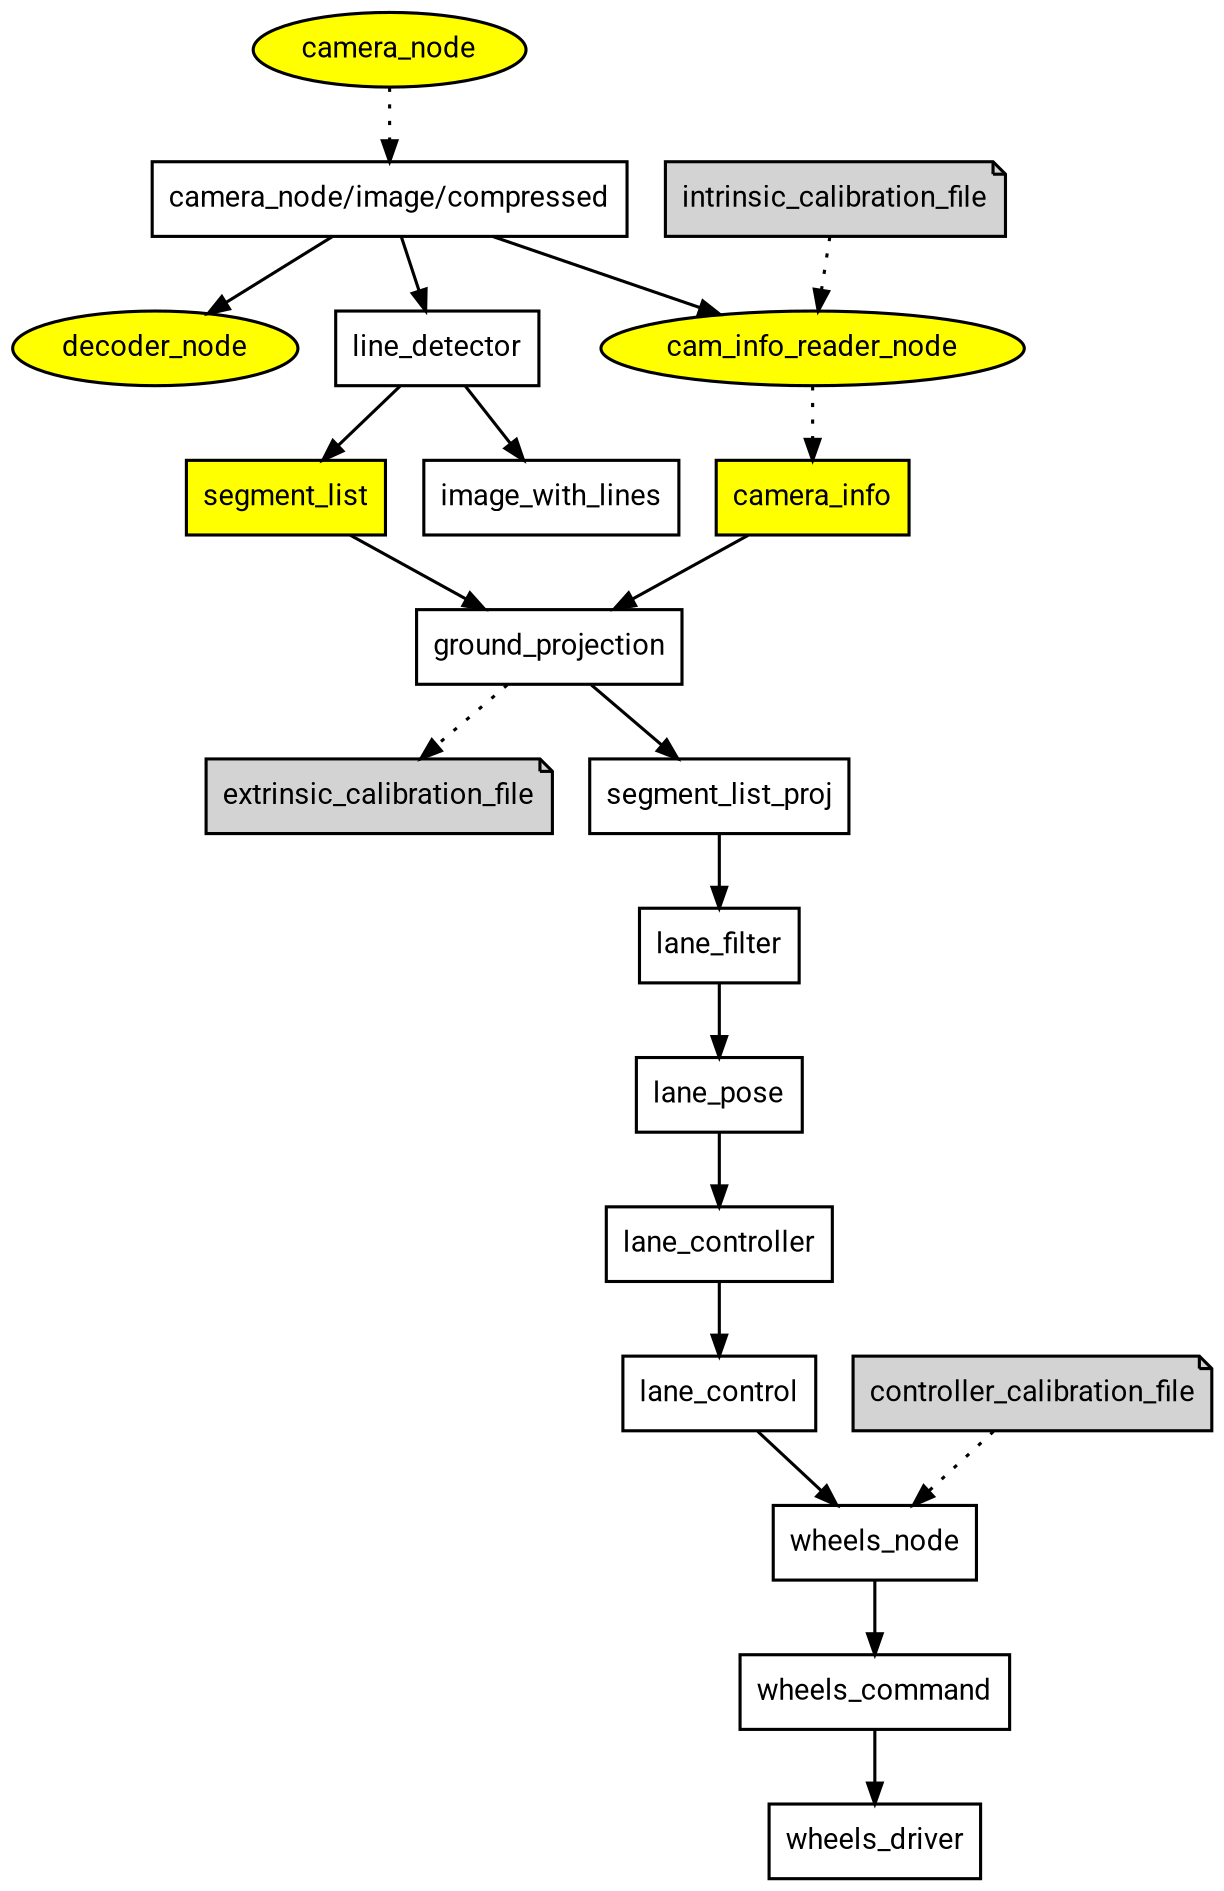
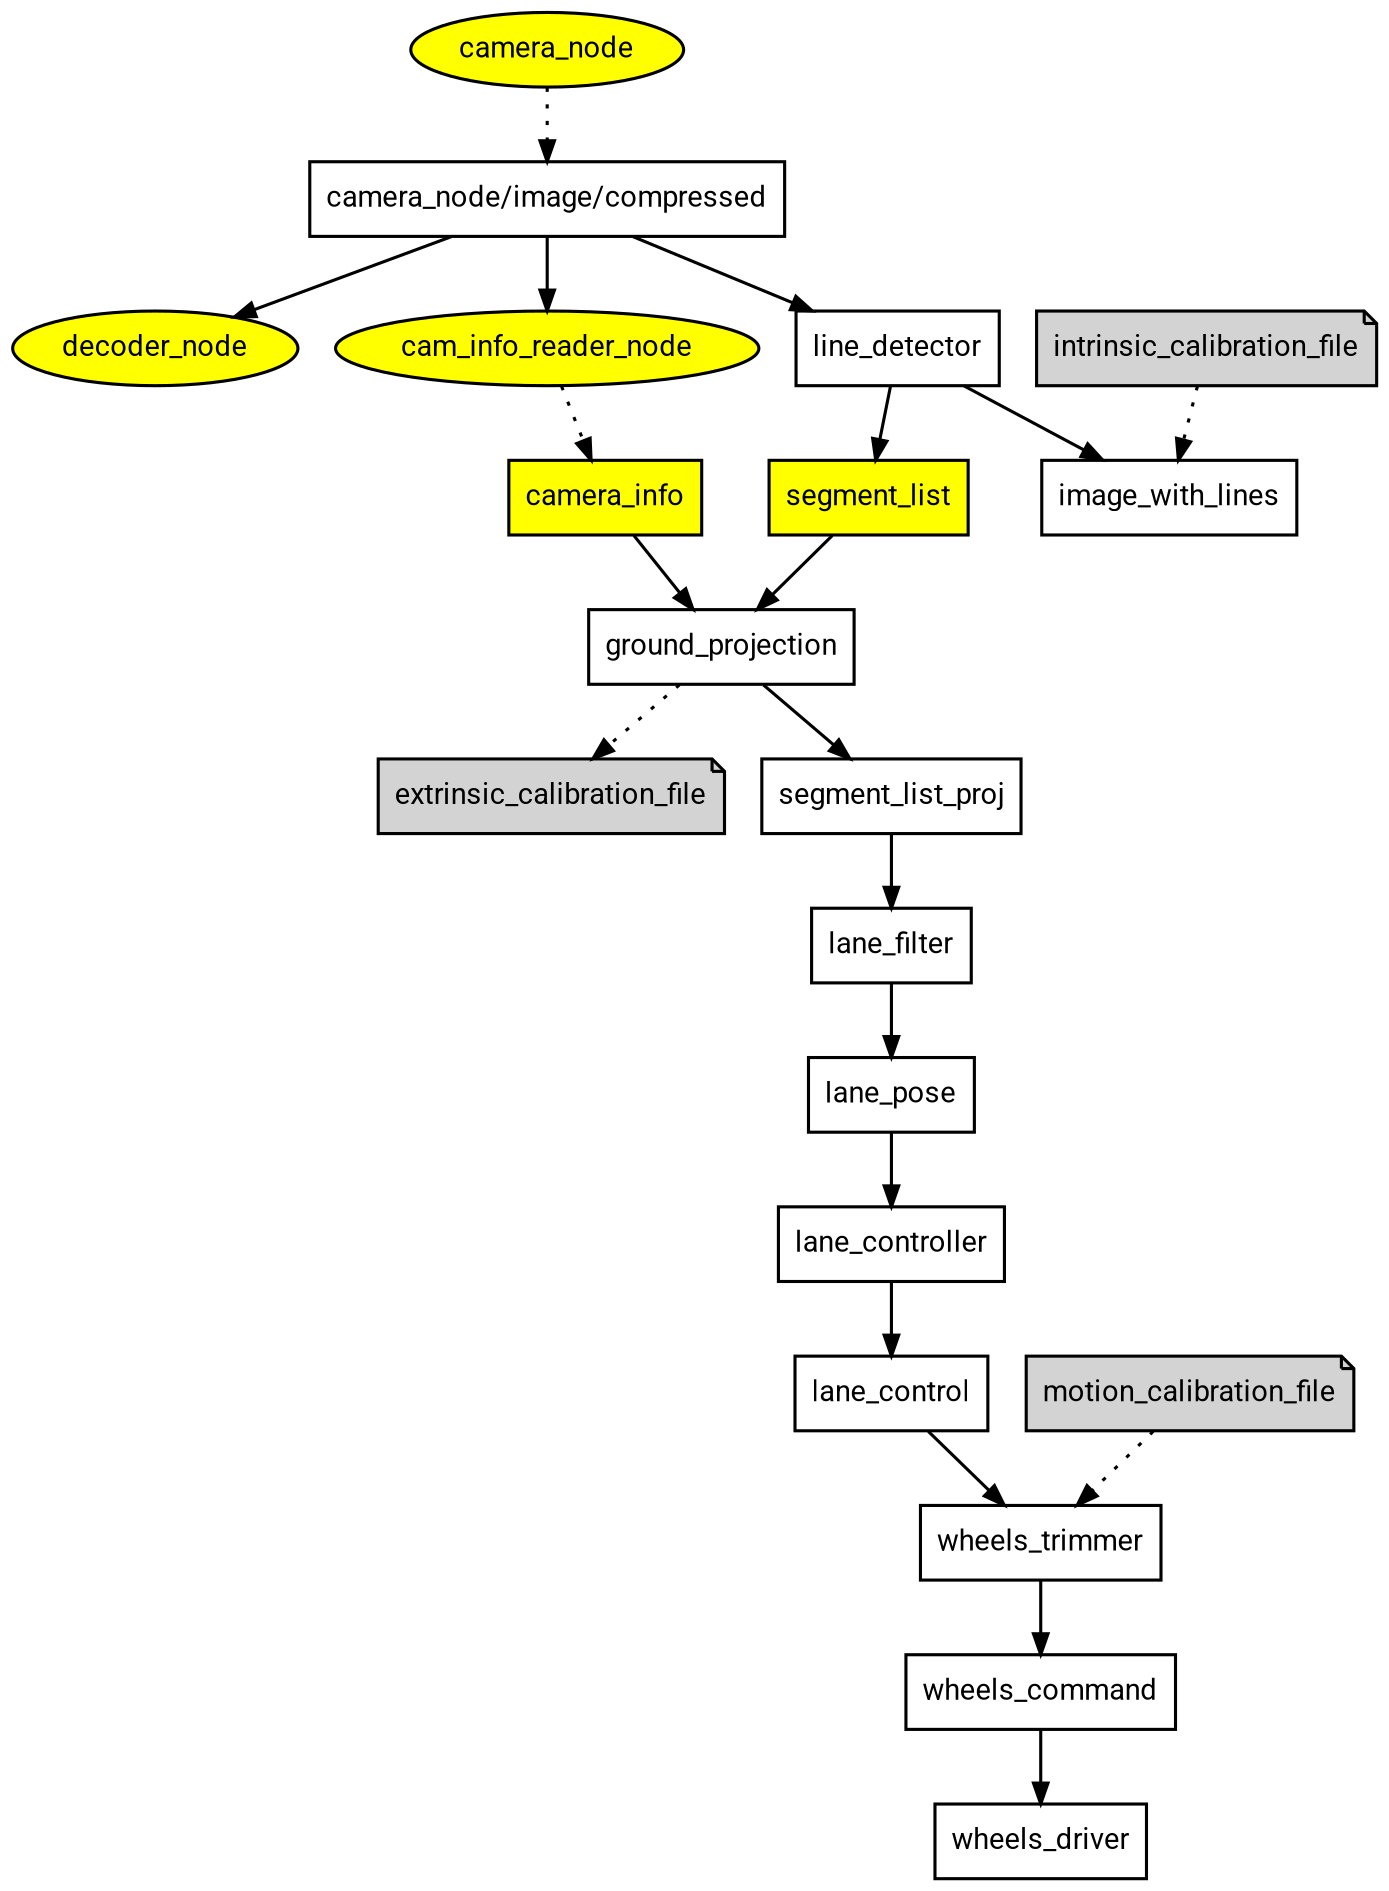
(826, 264) -> (1190, 413)
(1032, 1393) -> (1190, 1393)
(875, 1543) -> (1041, 1543)
